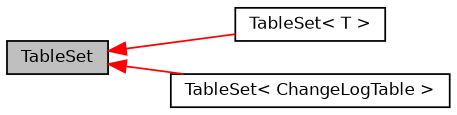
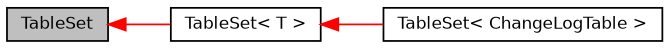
(155, 70) -> (361, 24)
